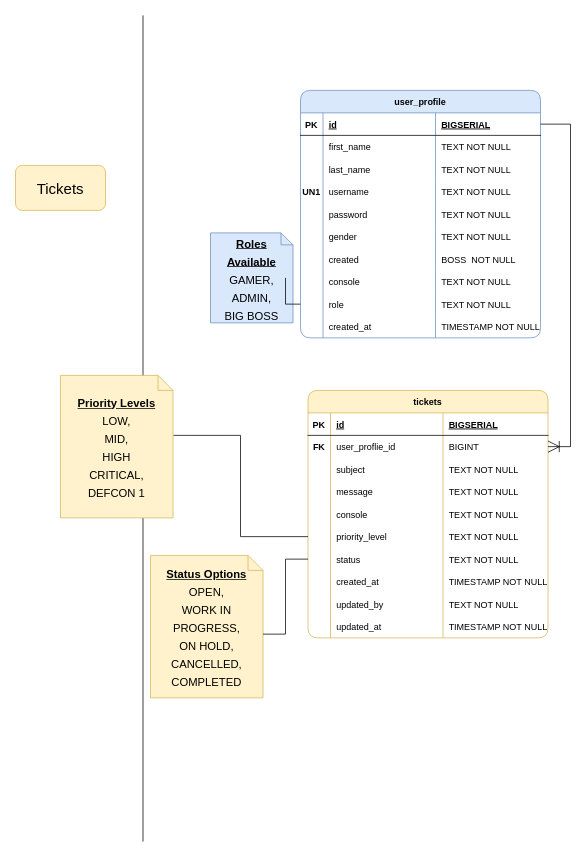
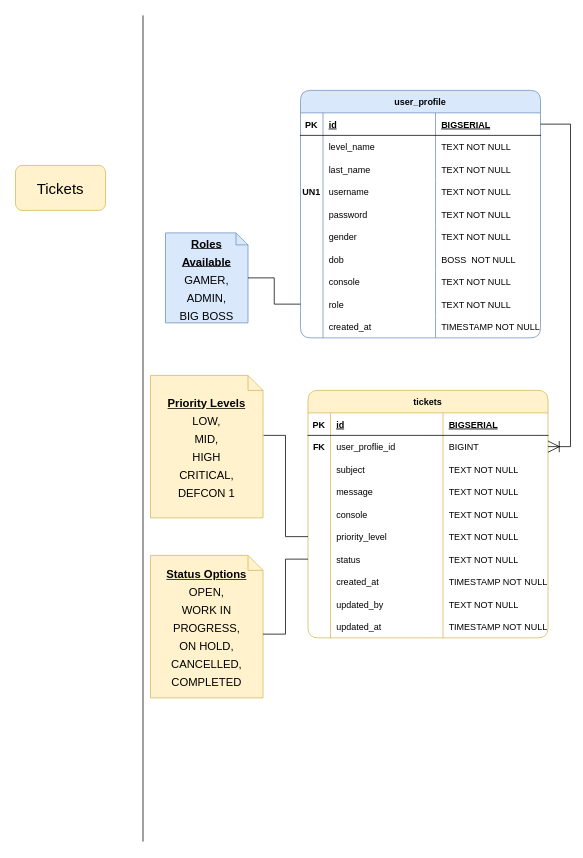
(353, 147) -> (351, 147)
(346, 260) -> (336, 260)
(252, 278) -> (207, 278)
(117, 447) -> (207, 447)
